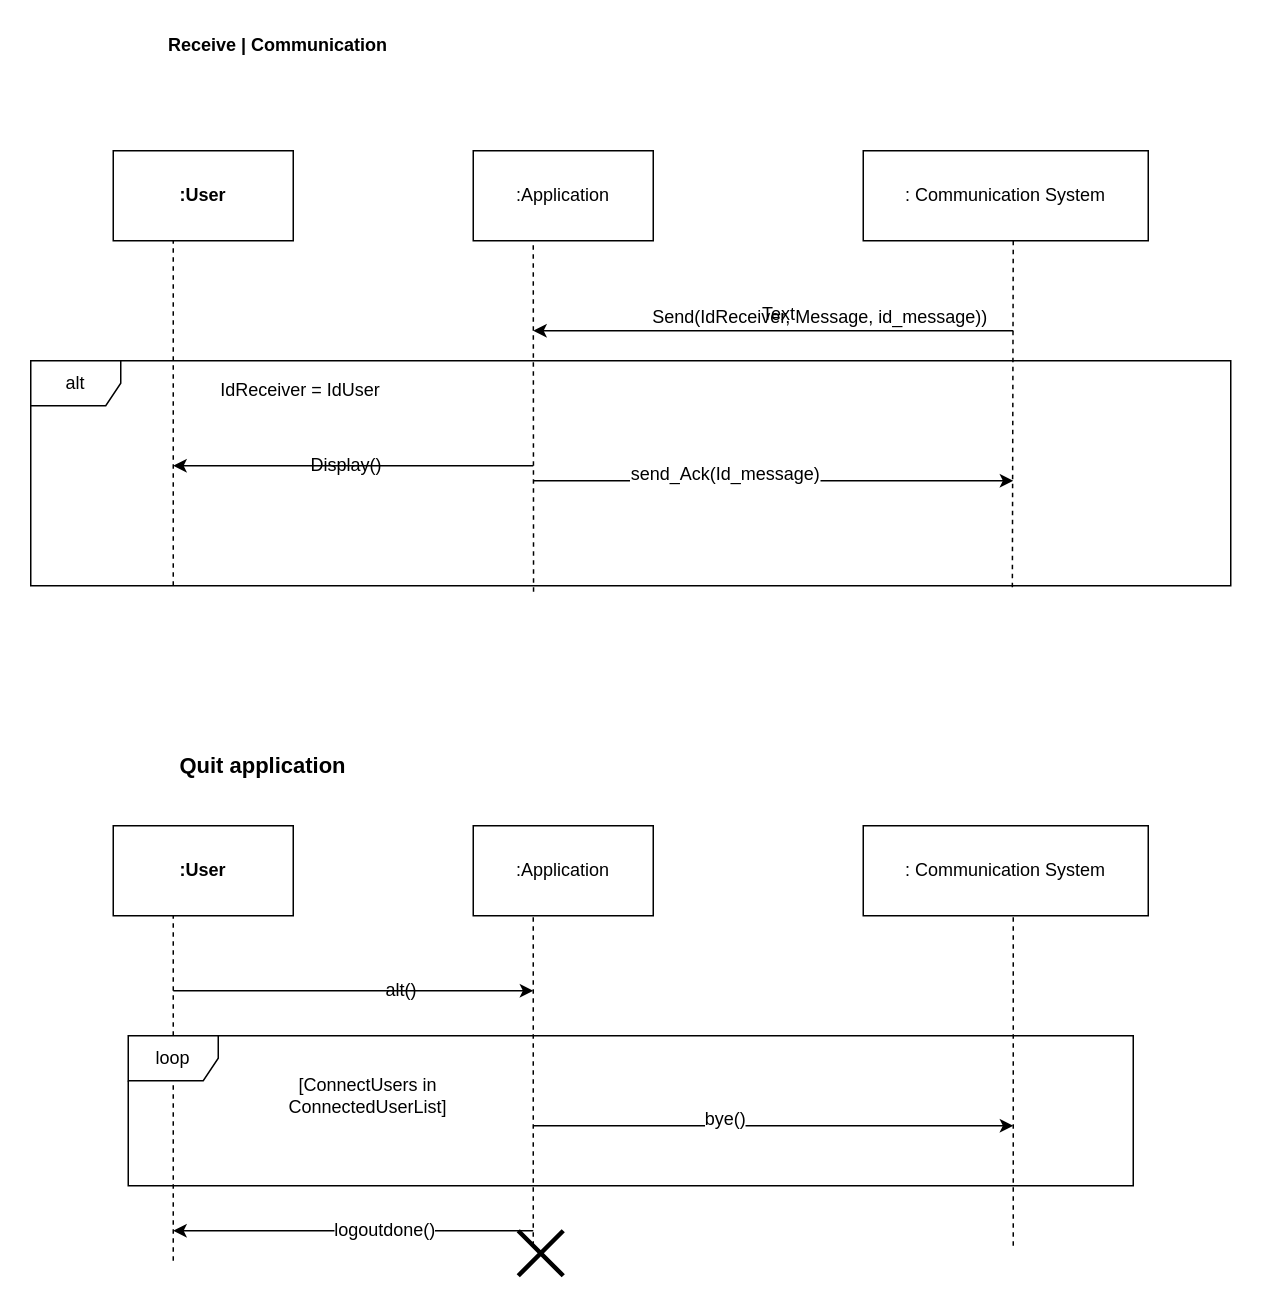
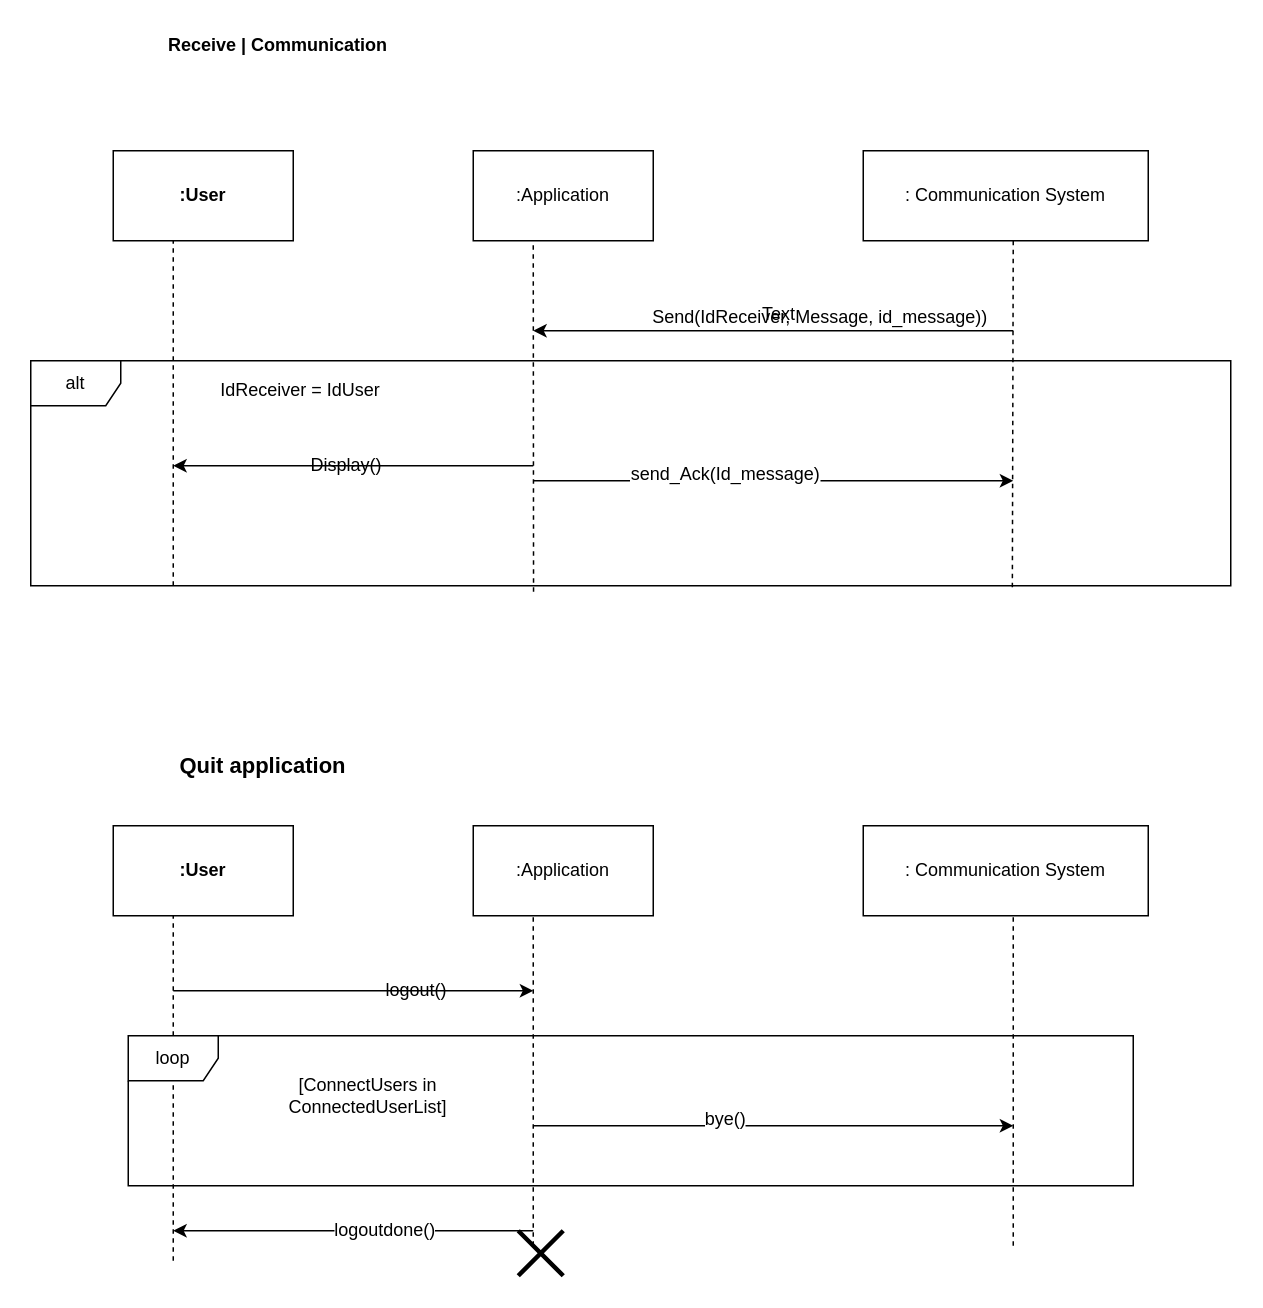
(409, 991) -> (424, 991)
